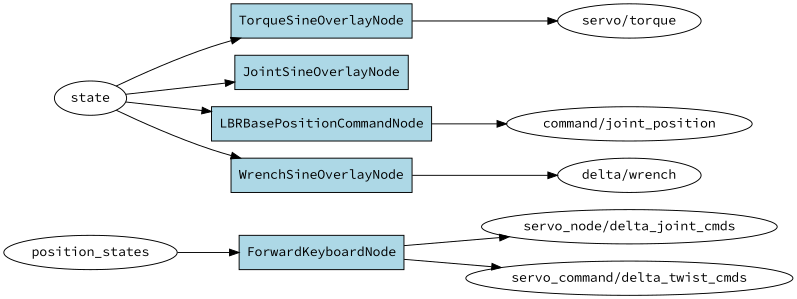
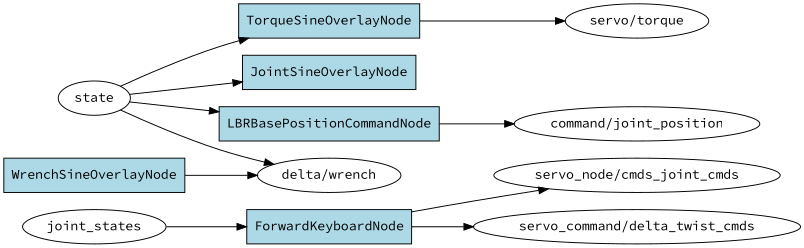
(173, 135) -> (191, 140)
(629, 227) -> (637, 175)
(91, 252) -> (94, 227)
